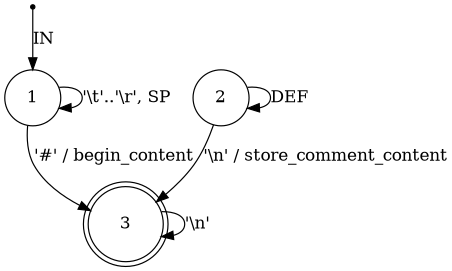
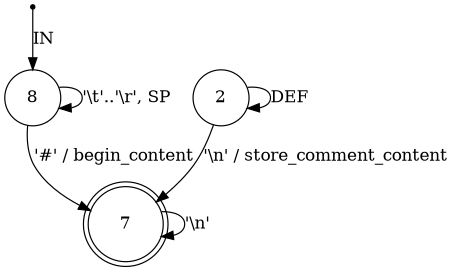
(33, 98) -> (33, 98)
(126, 224) -> (126, 224)
